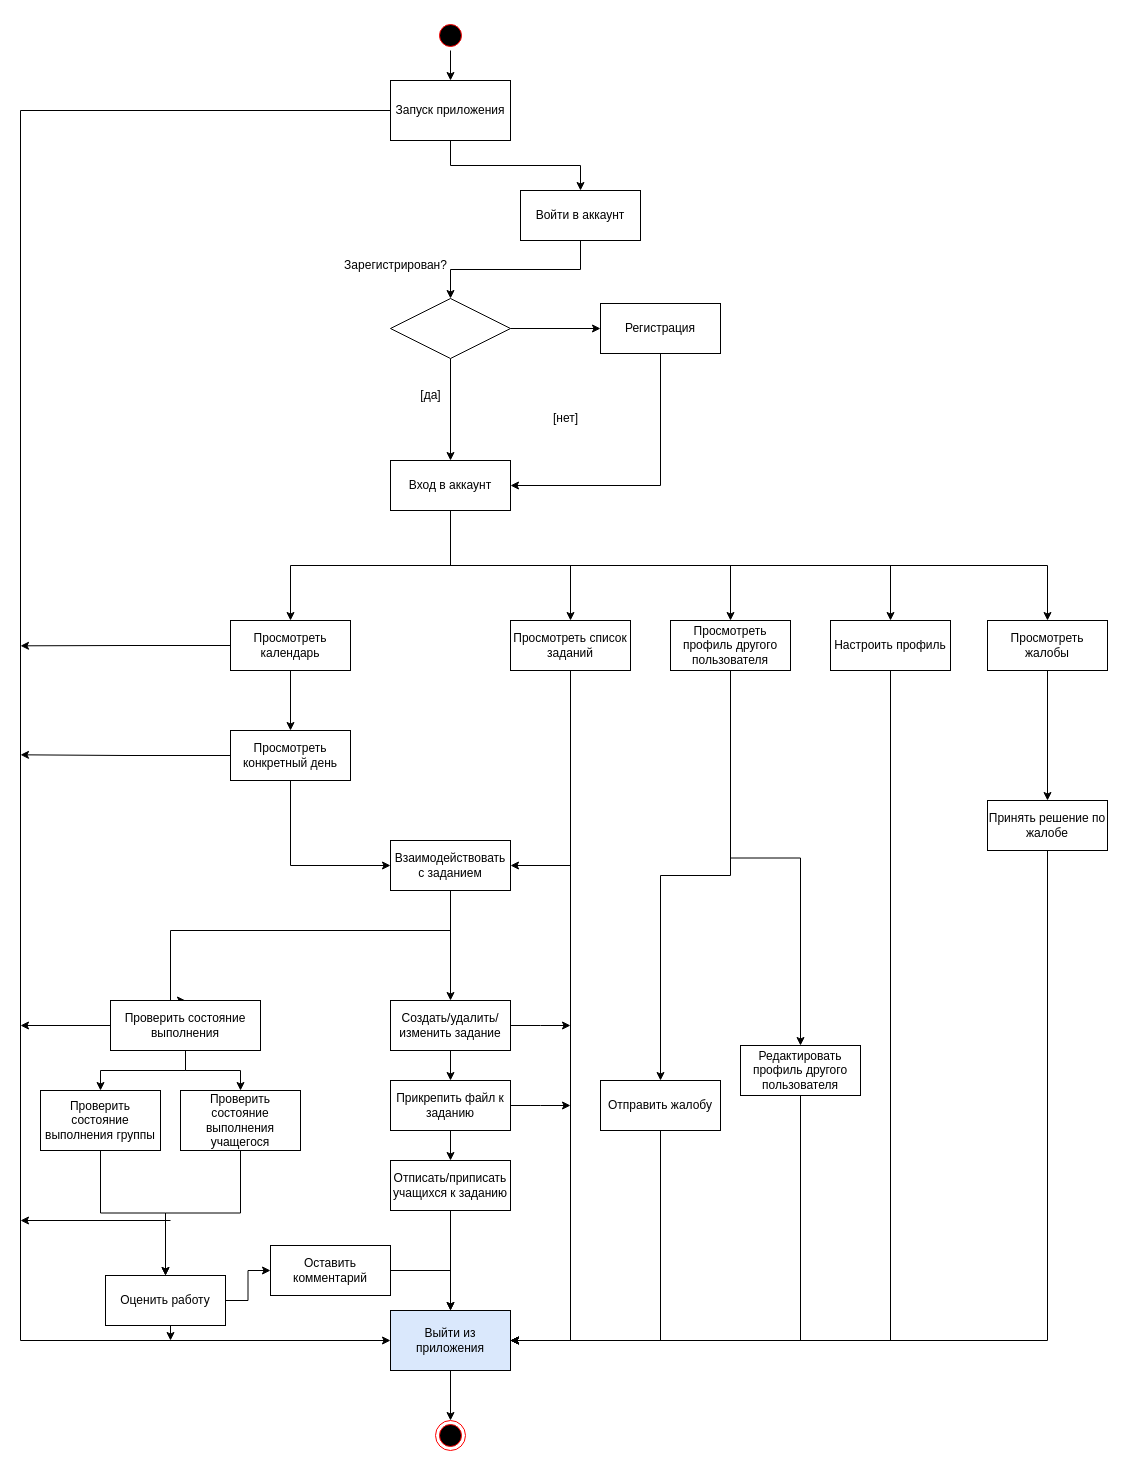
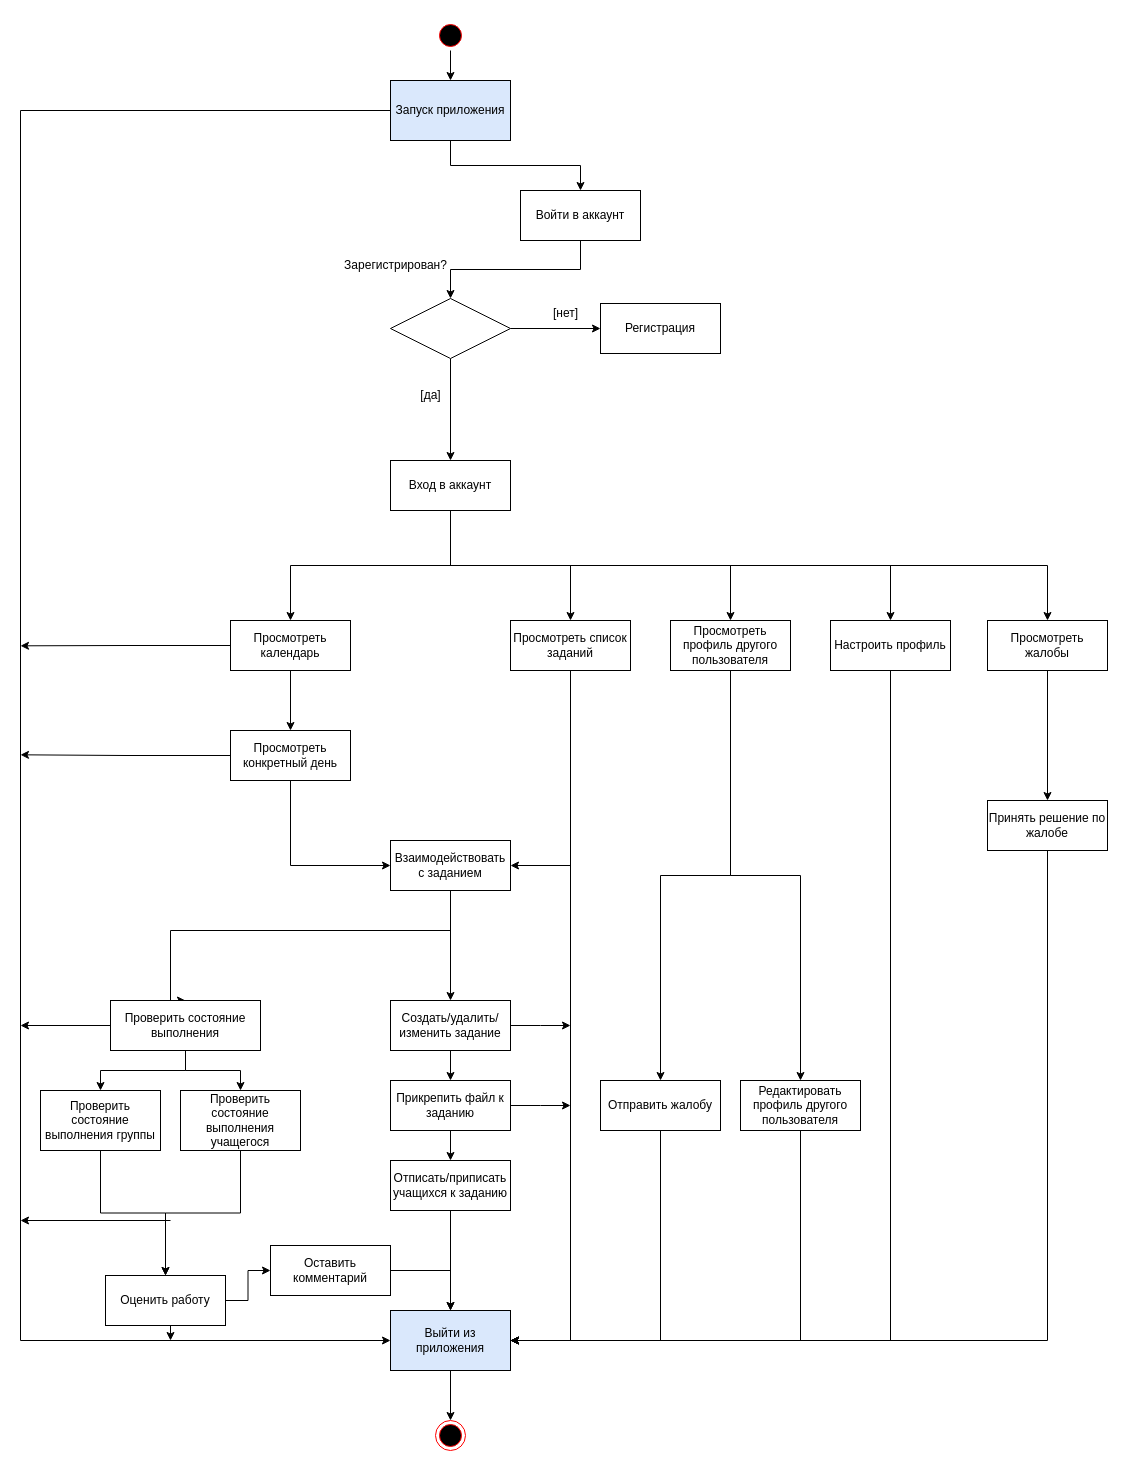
(451, 111) -> (451, 111)
(566, 419) -> (566, 314)
(655, 486) -> none
(801, 1071) -> (801, 1106)
